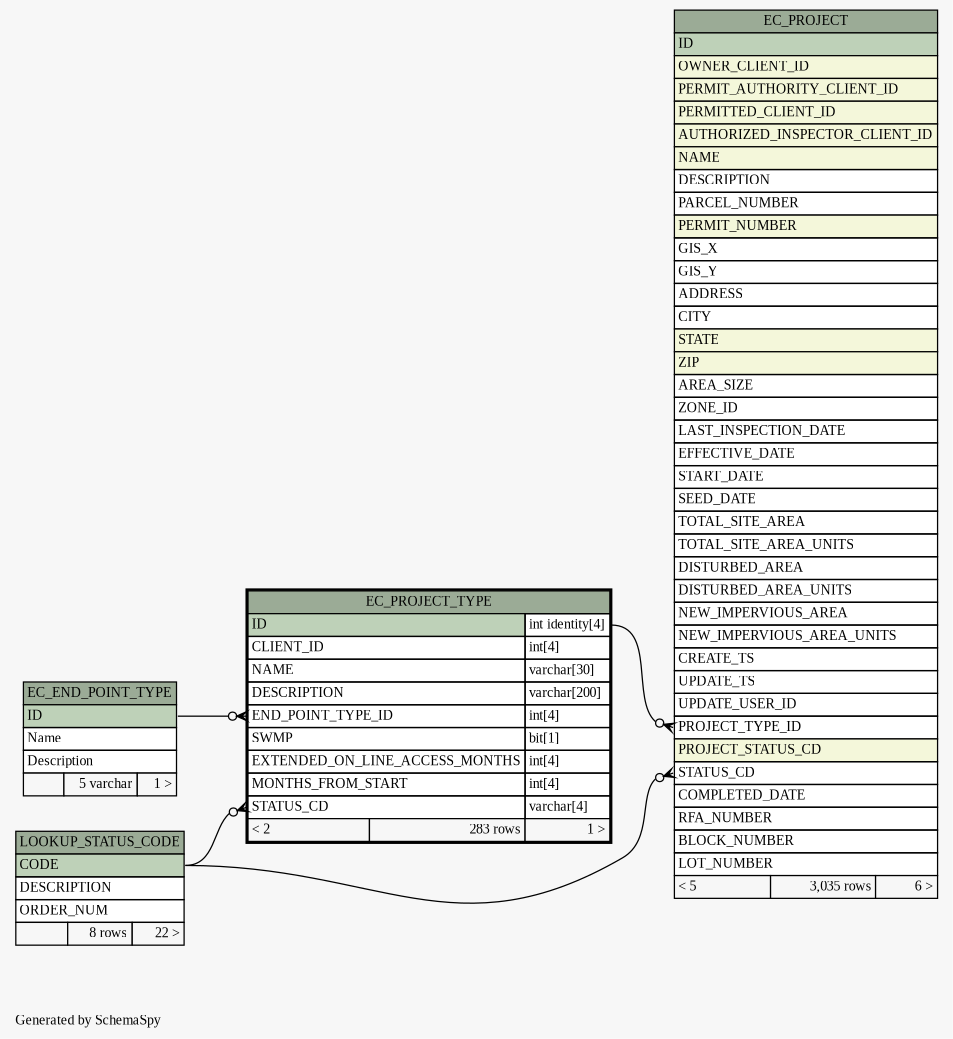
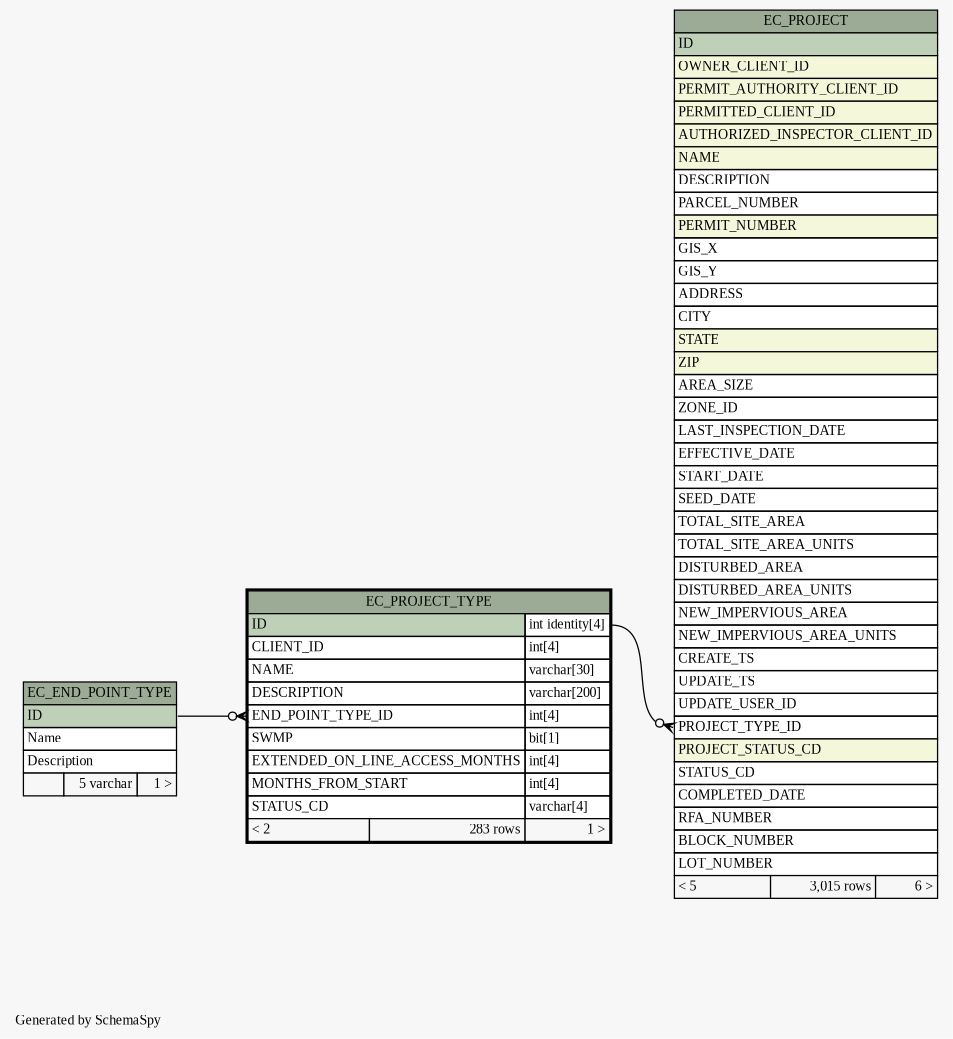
(841, 886) -> (841, 886)
(99, 888) -> none
